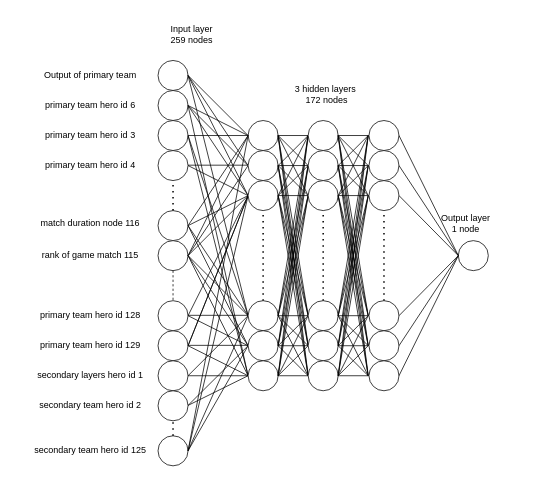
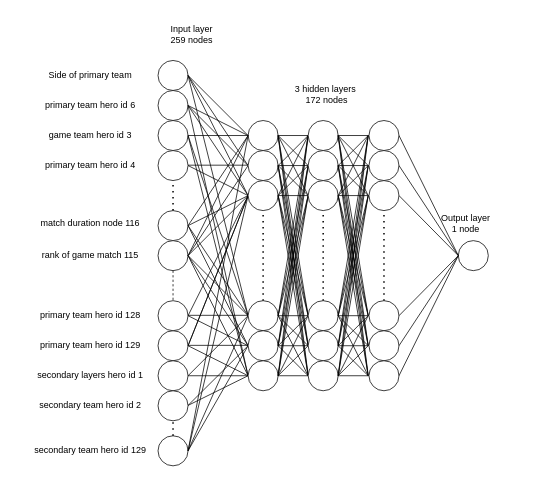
(90, 75) -> (90, 75)
(90, 135) -> (90, 135)
(90, 450) -> (90, 450)
